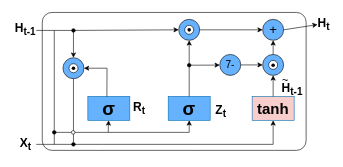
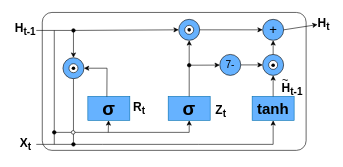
(273, 108) -> (273, 108)
